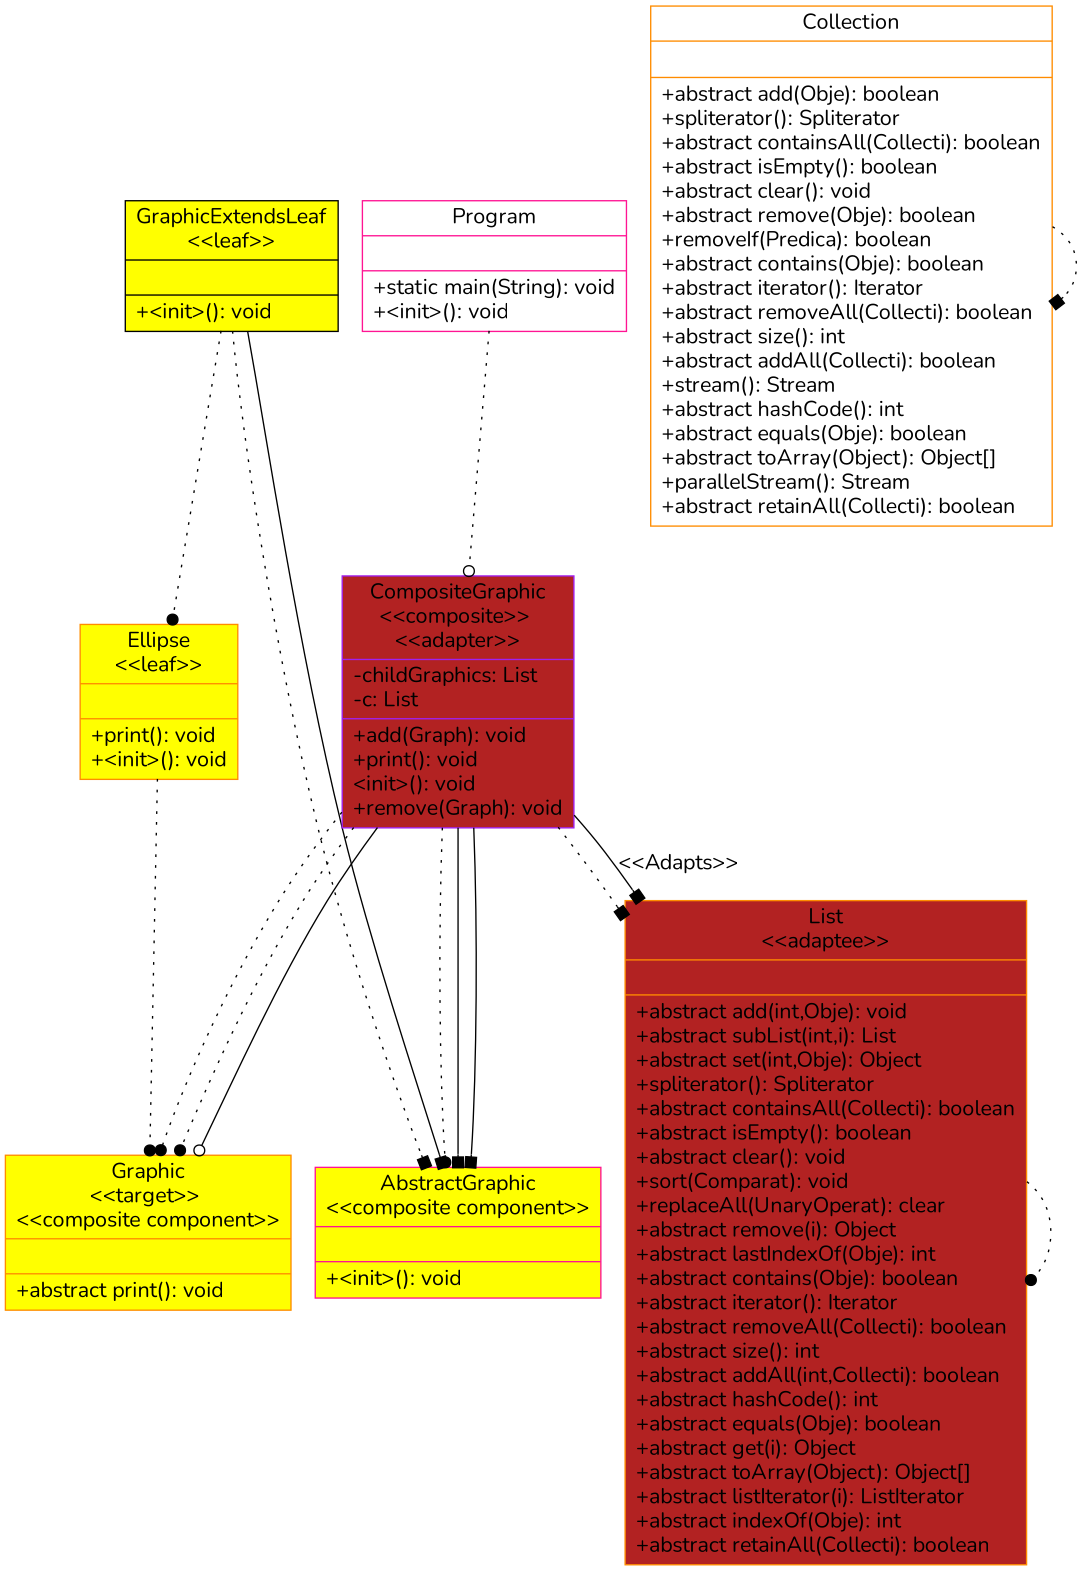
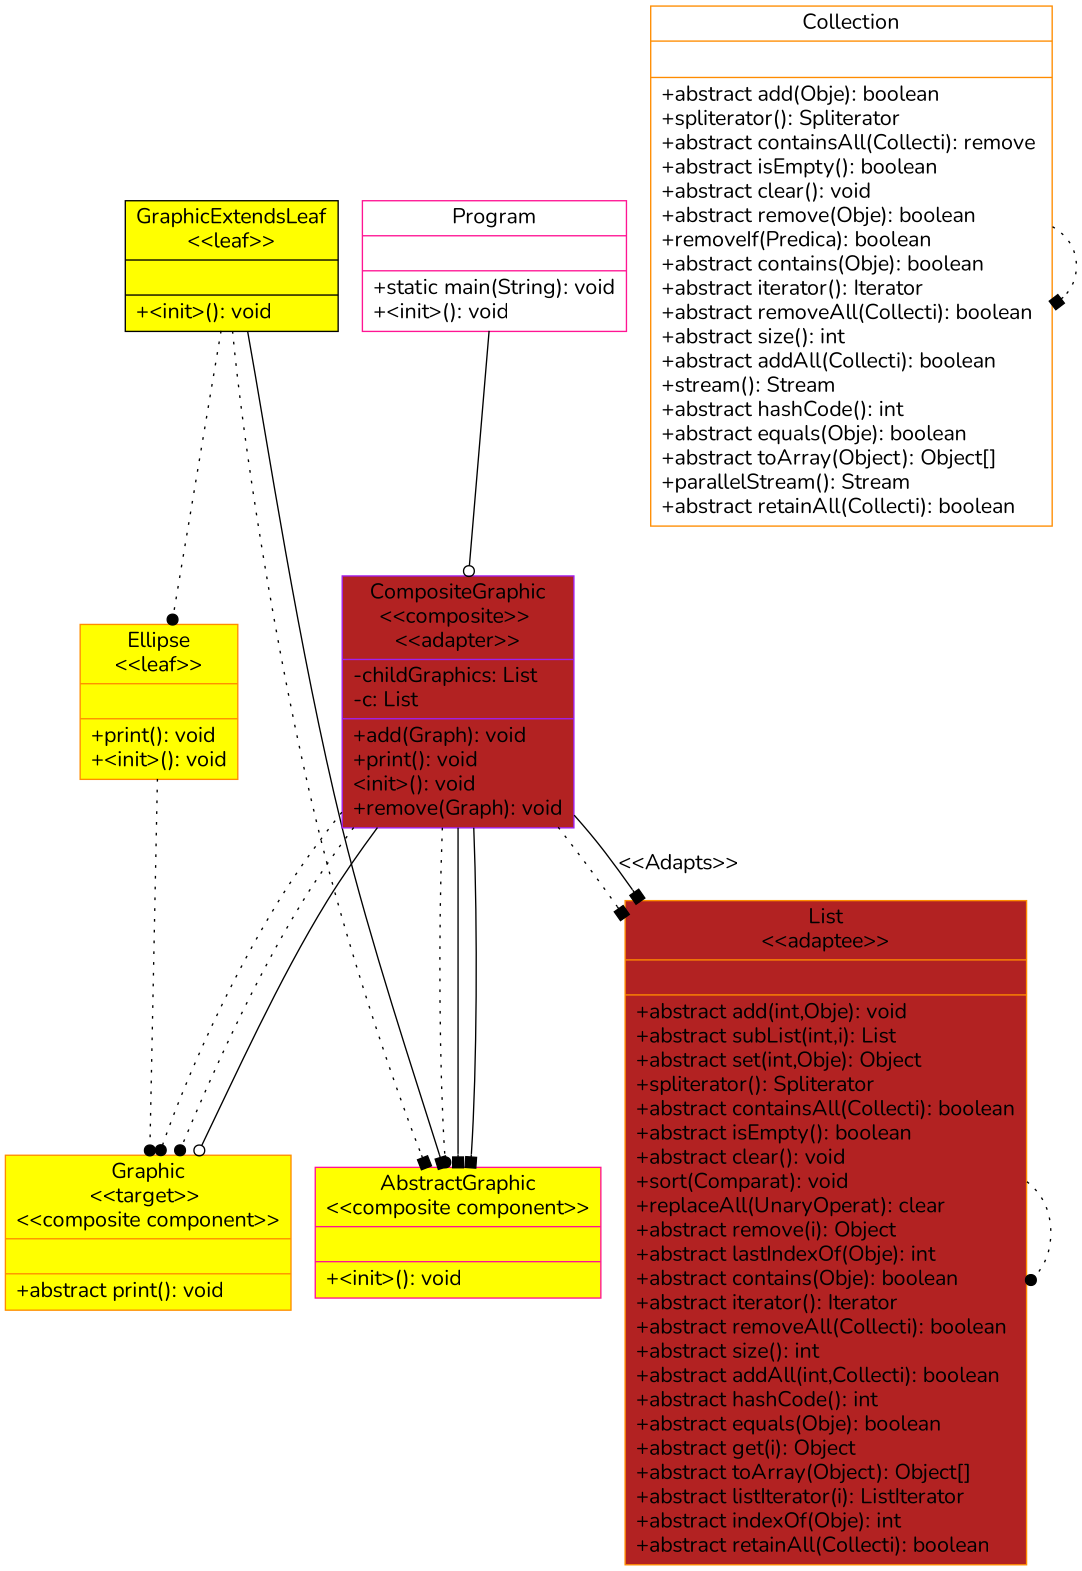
(851, 143) -> (849, 143)
(479, 448) -> (479, 448)
